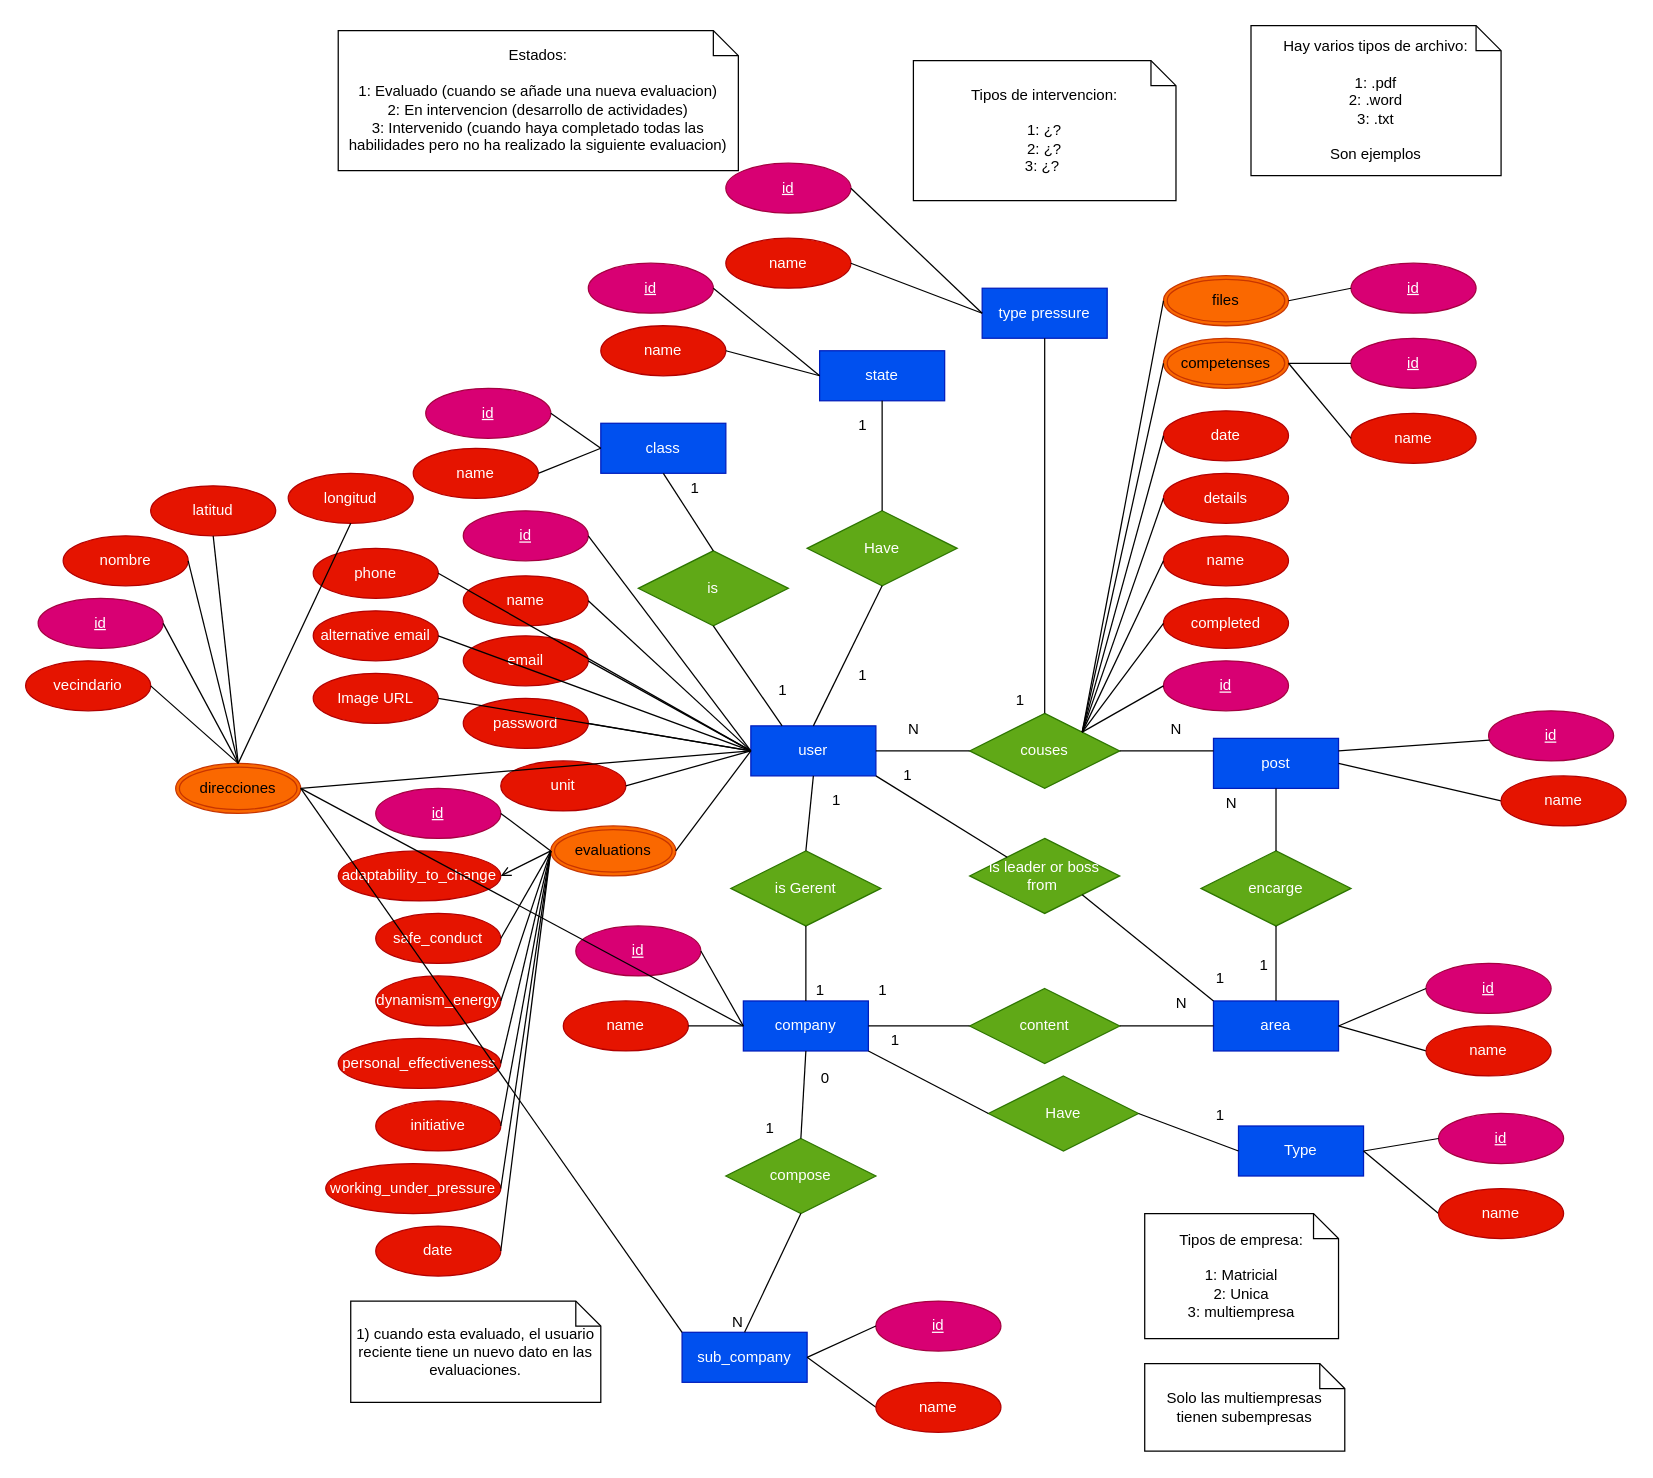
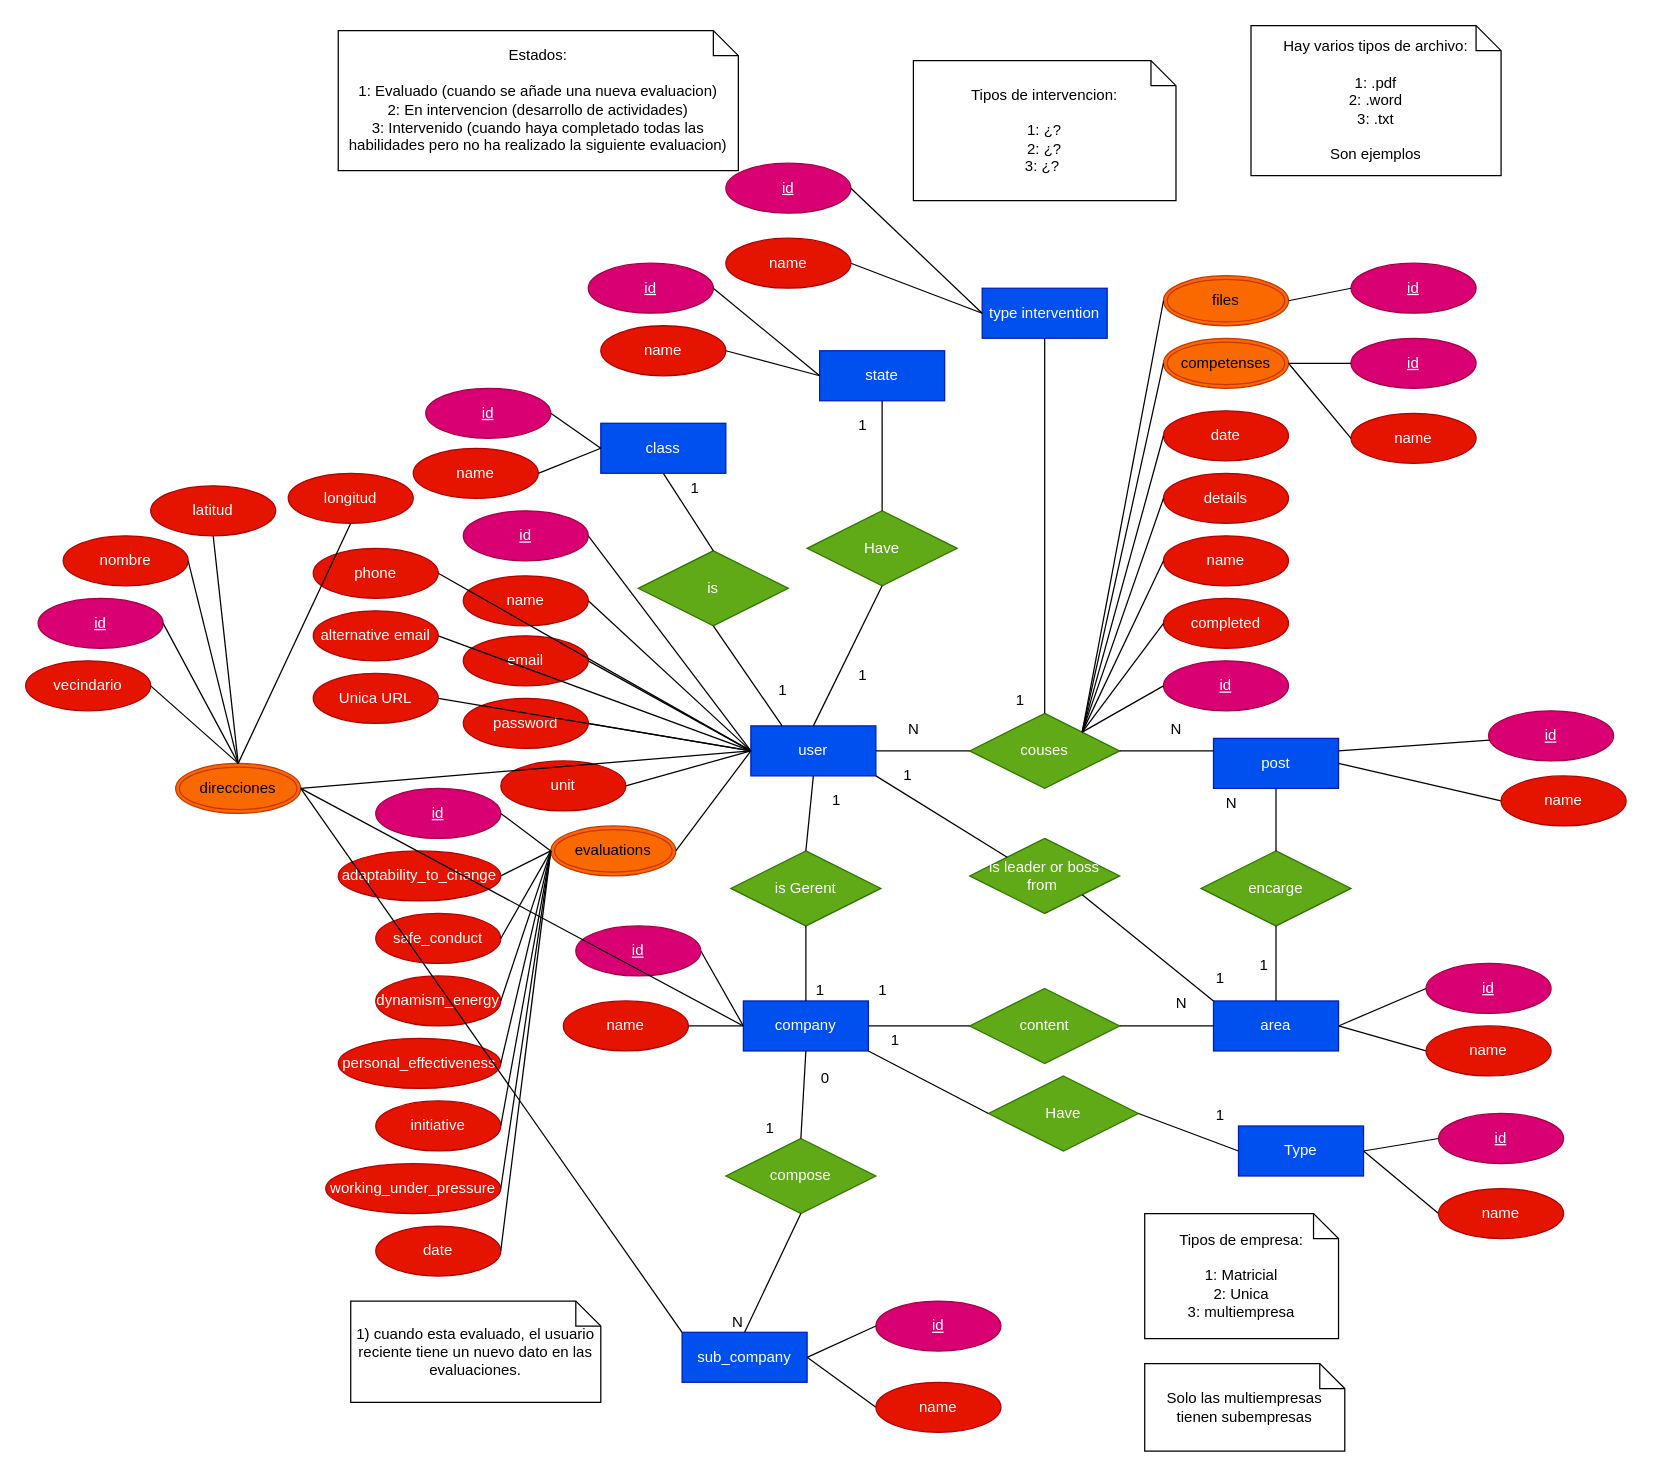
(1044, 313) -> (1044, 313)
(376, 698) -> (376, 698)
(505, 873) -> (504, 874)
